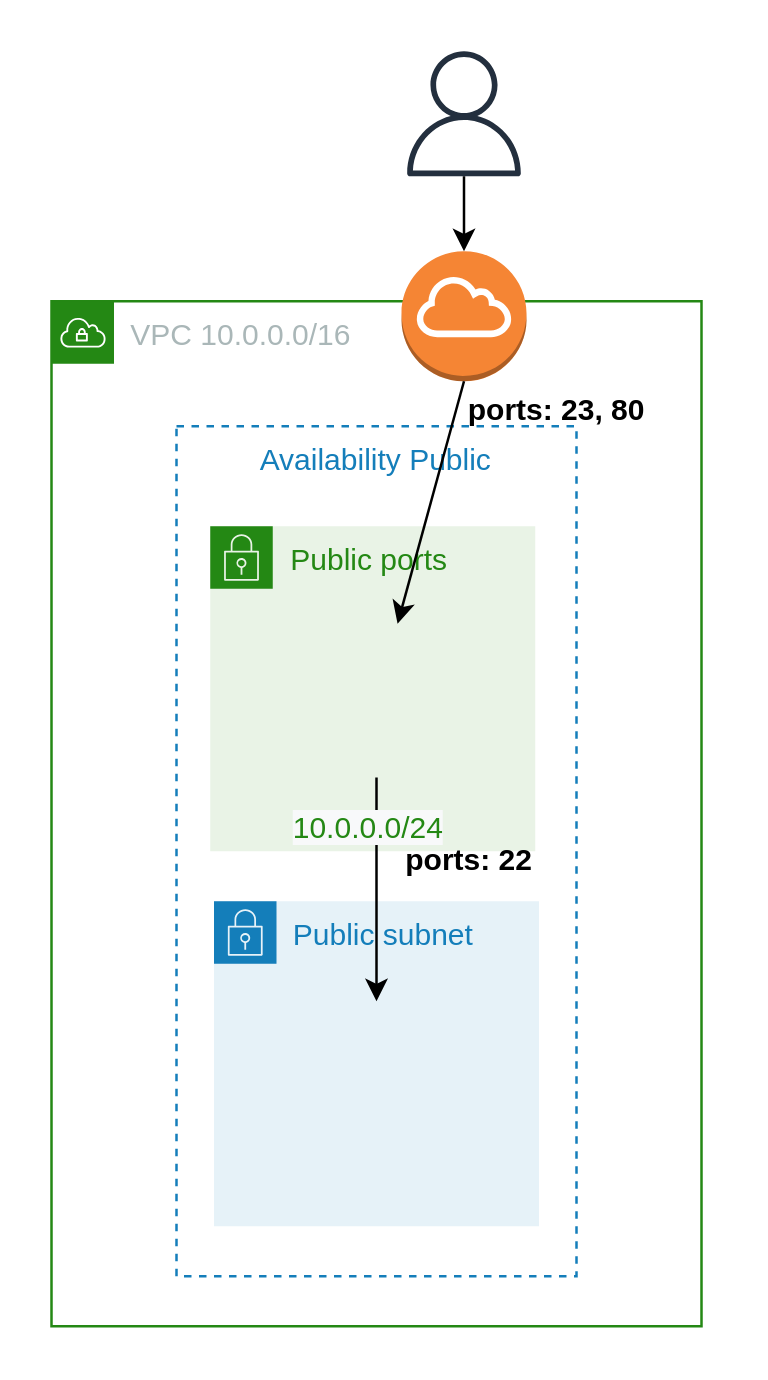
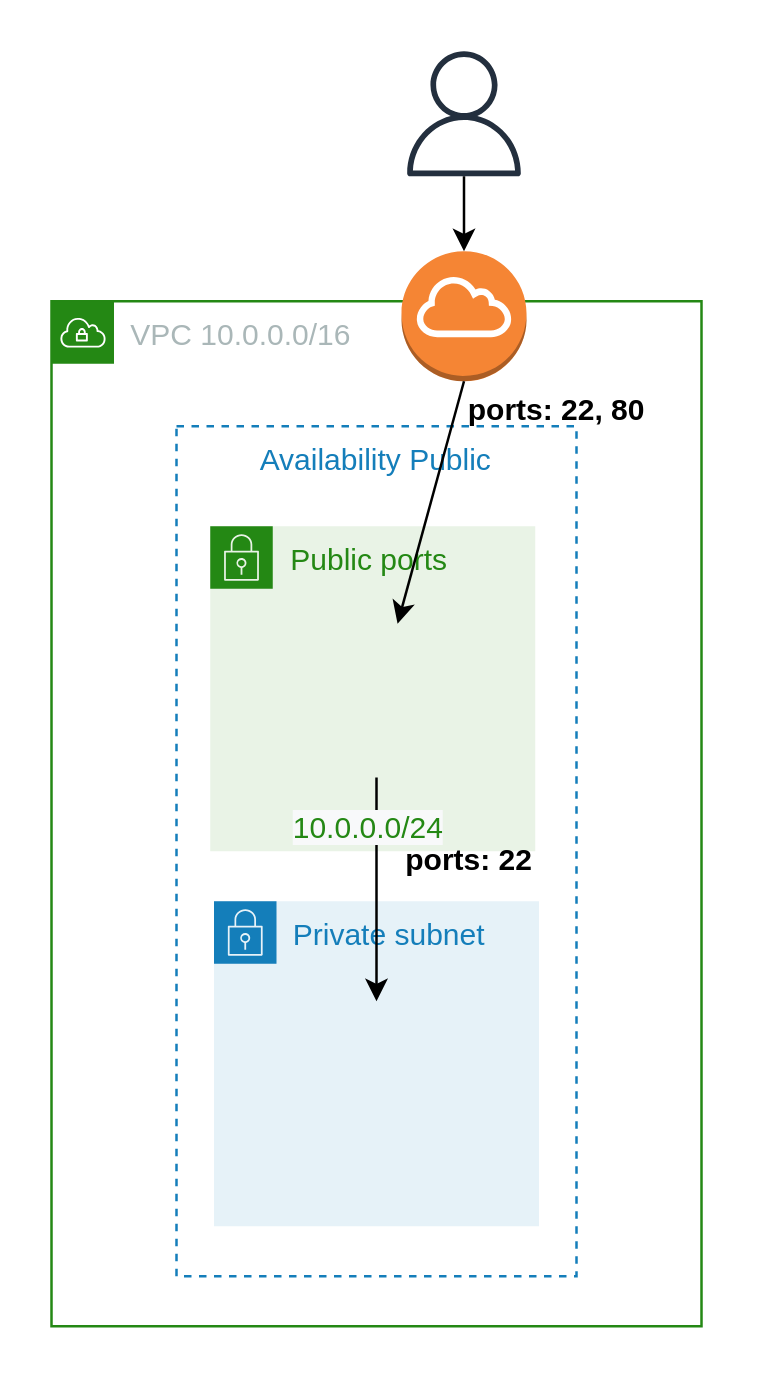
(562, 412) -> (562, 412)
(391, 937) -> (404, 937)
